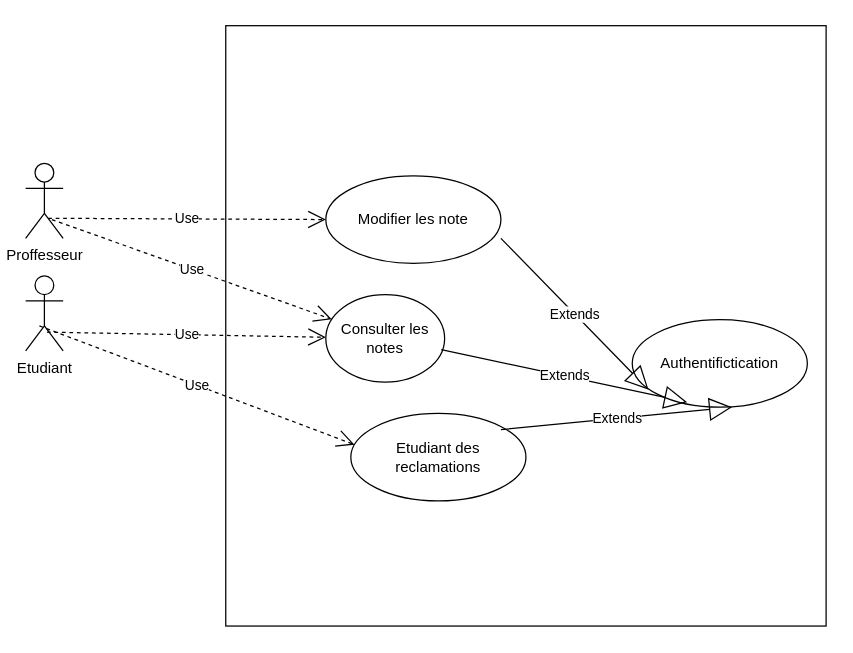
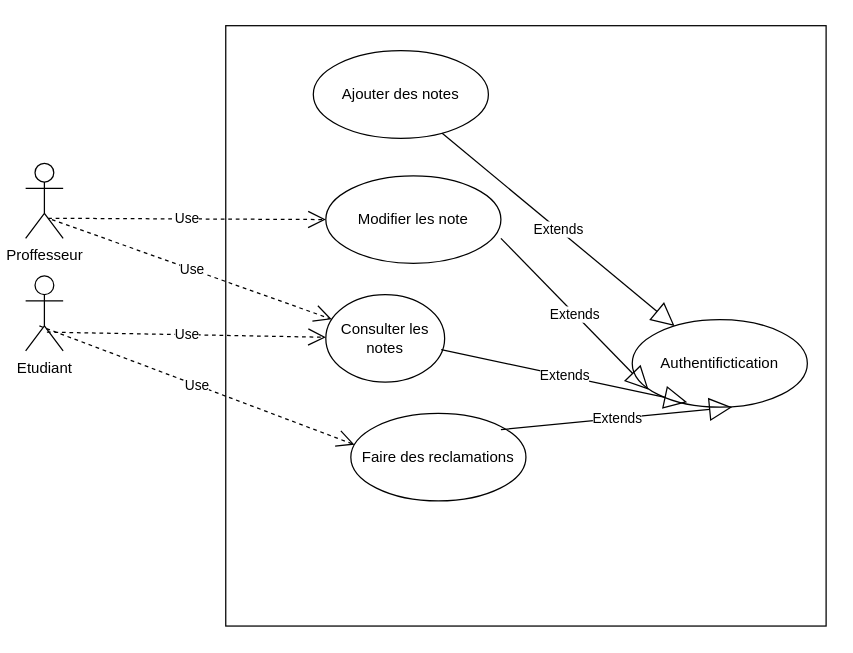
none -> (401, 94)
none -> (549, 222)
(438, 457) -> (438, 457)
